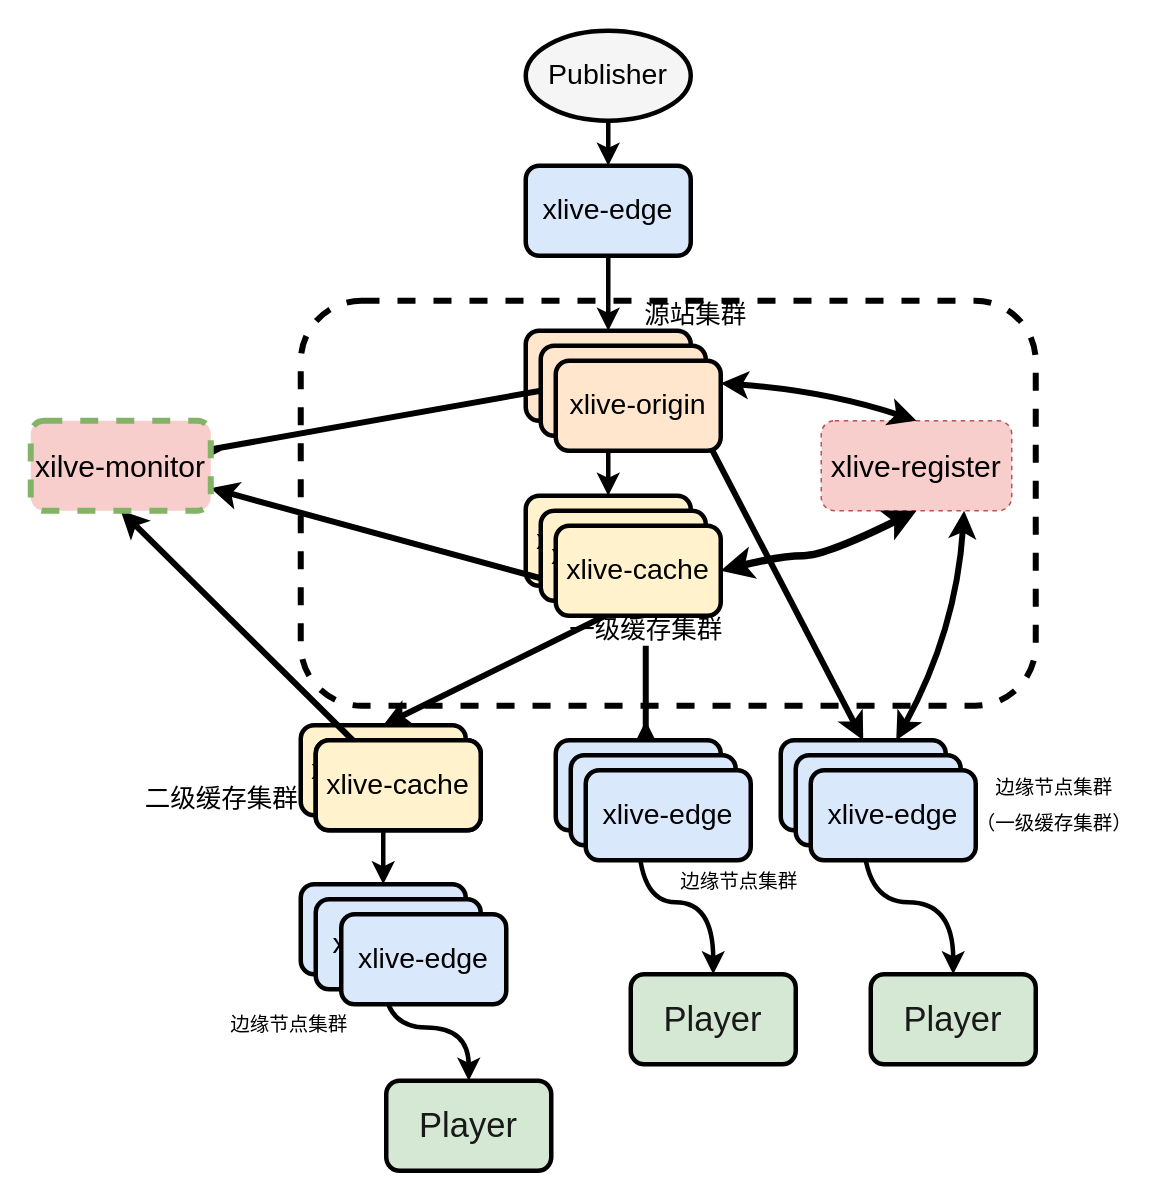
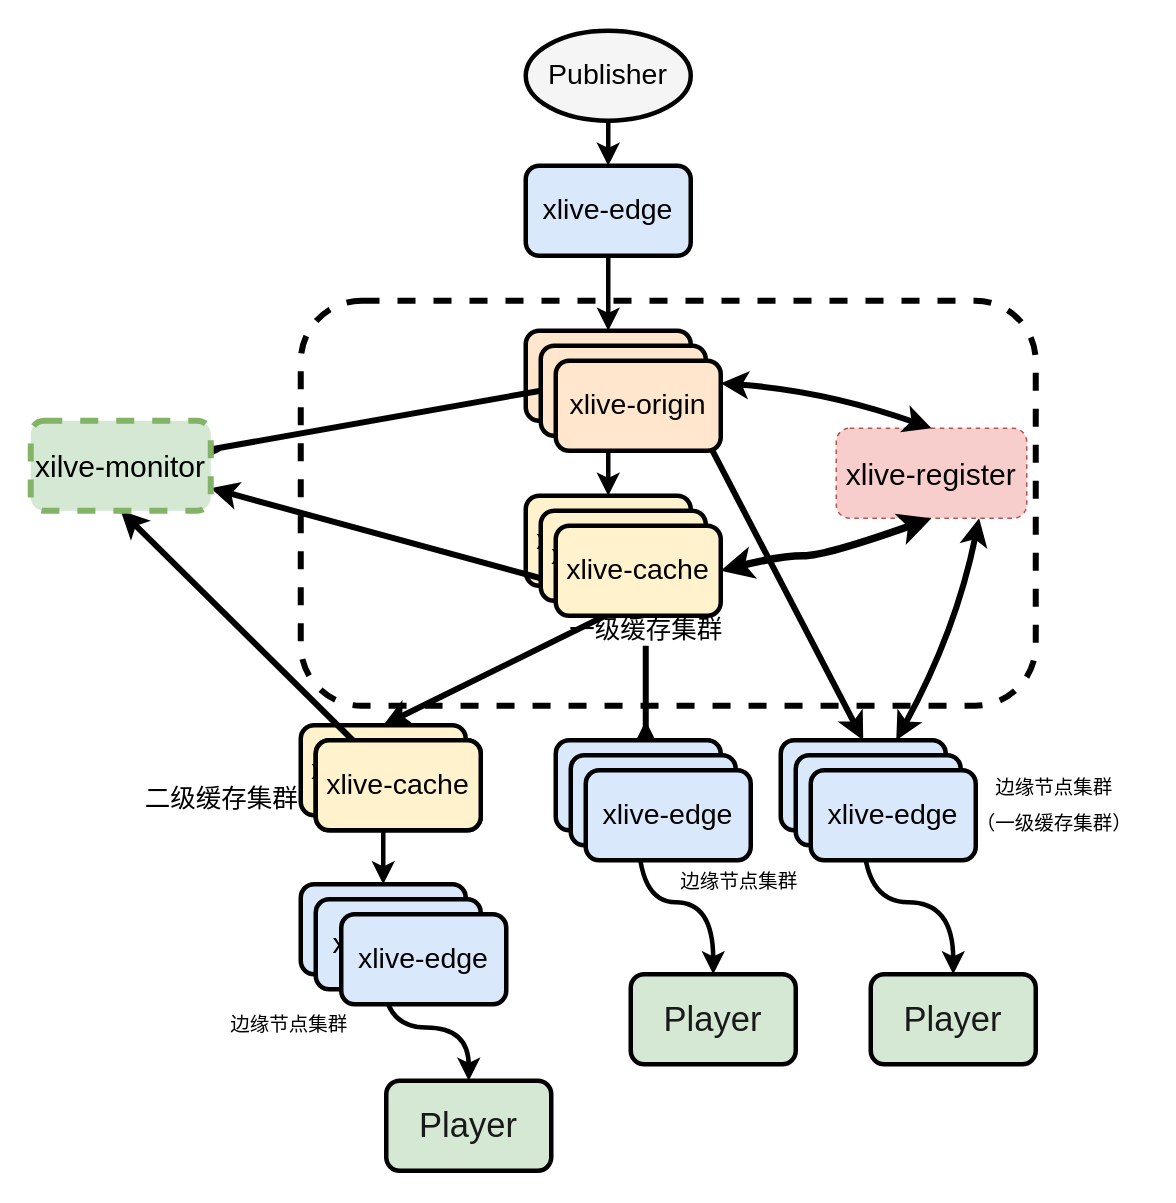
(695, 316) -> none
(121, 466) -> (121, 466)
(917, 466) -> (932, 473)
